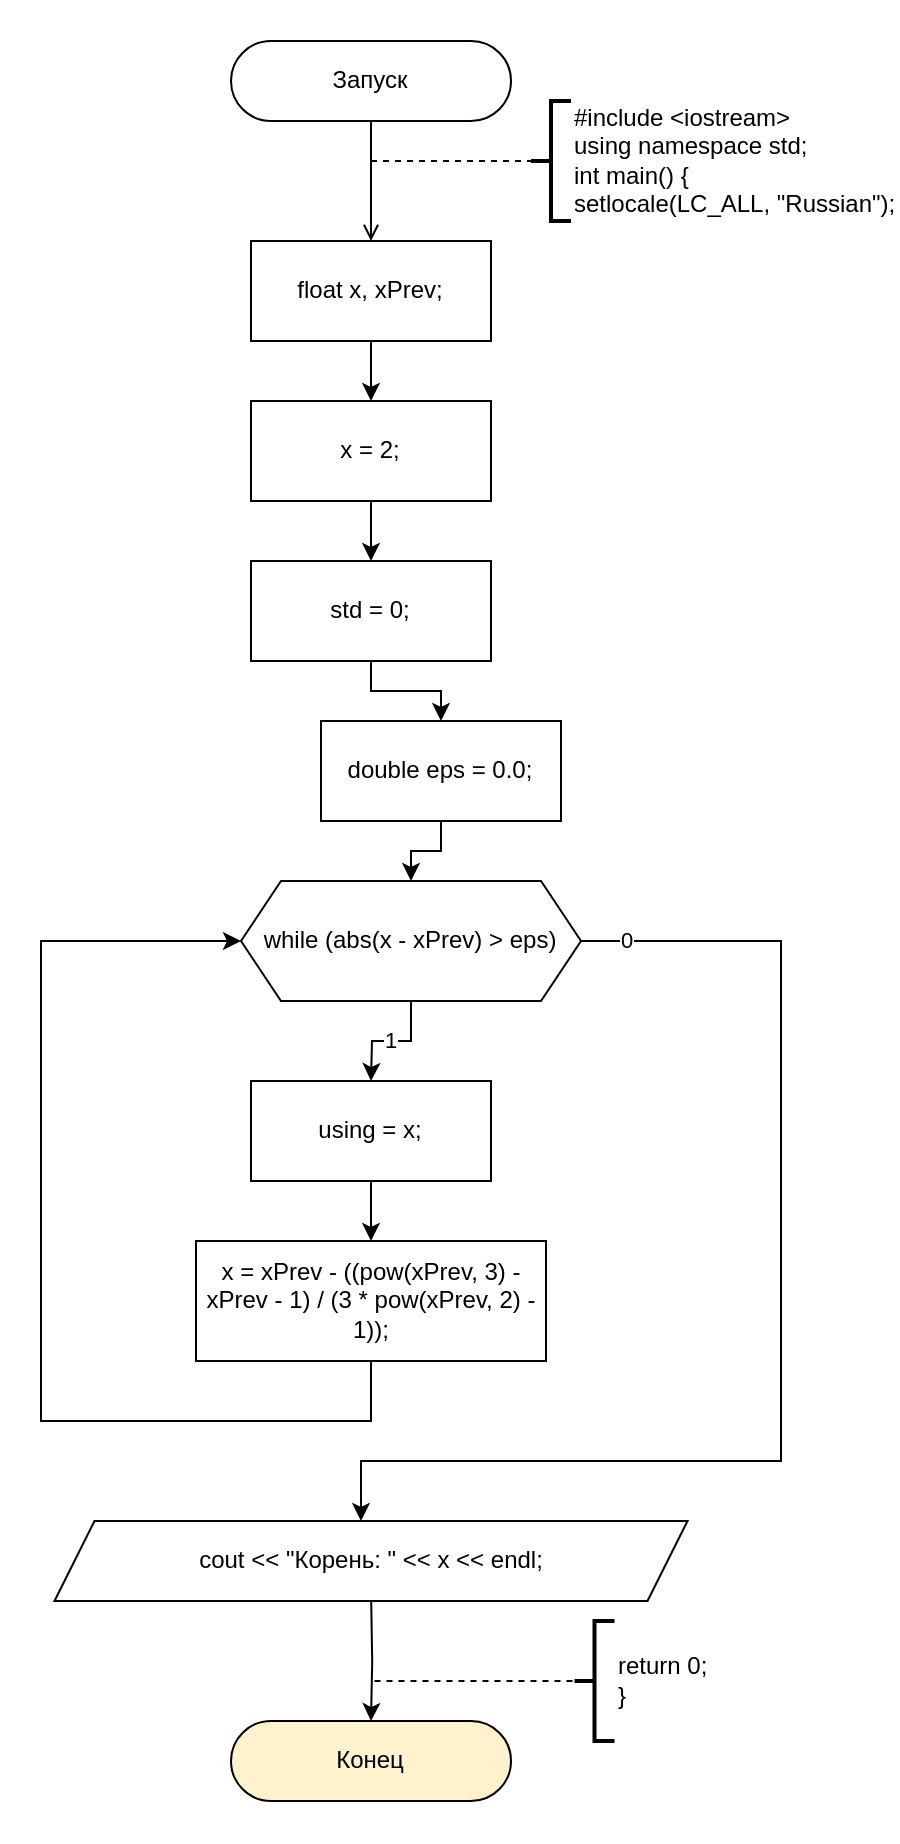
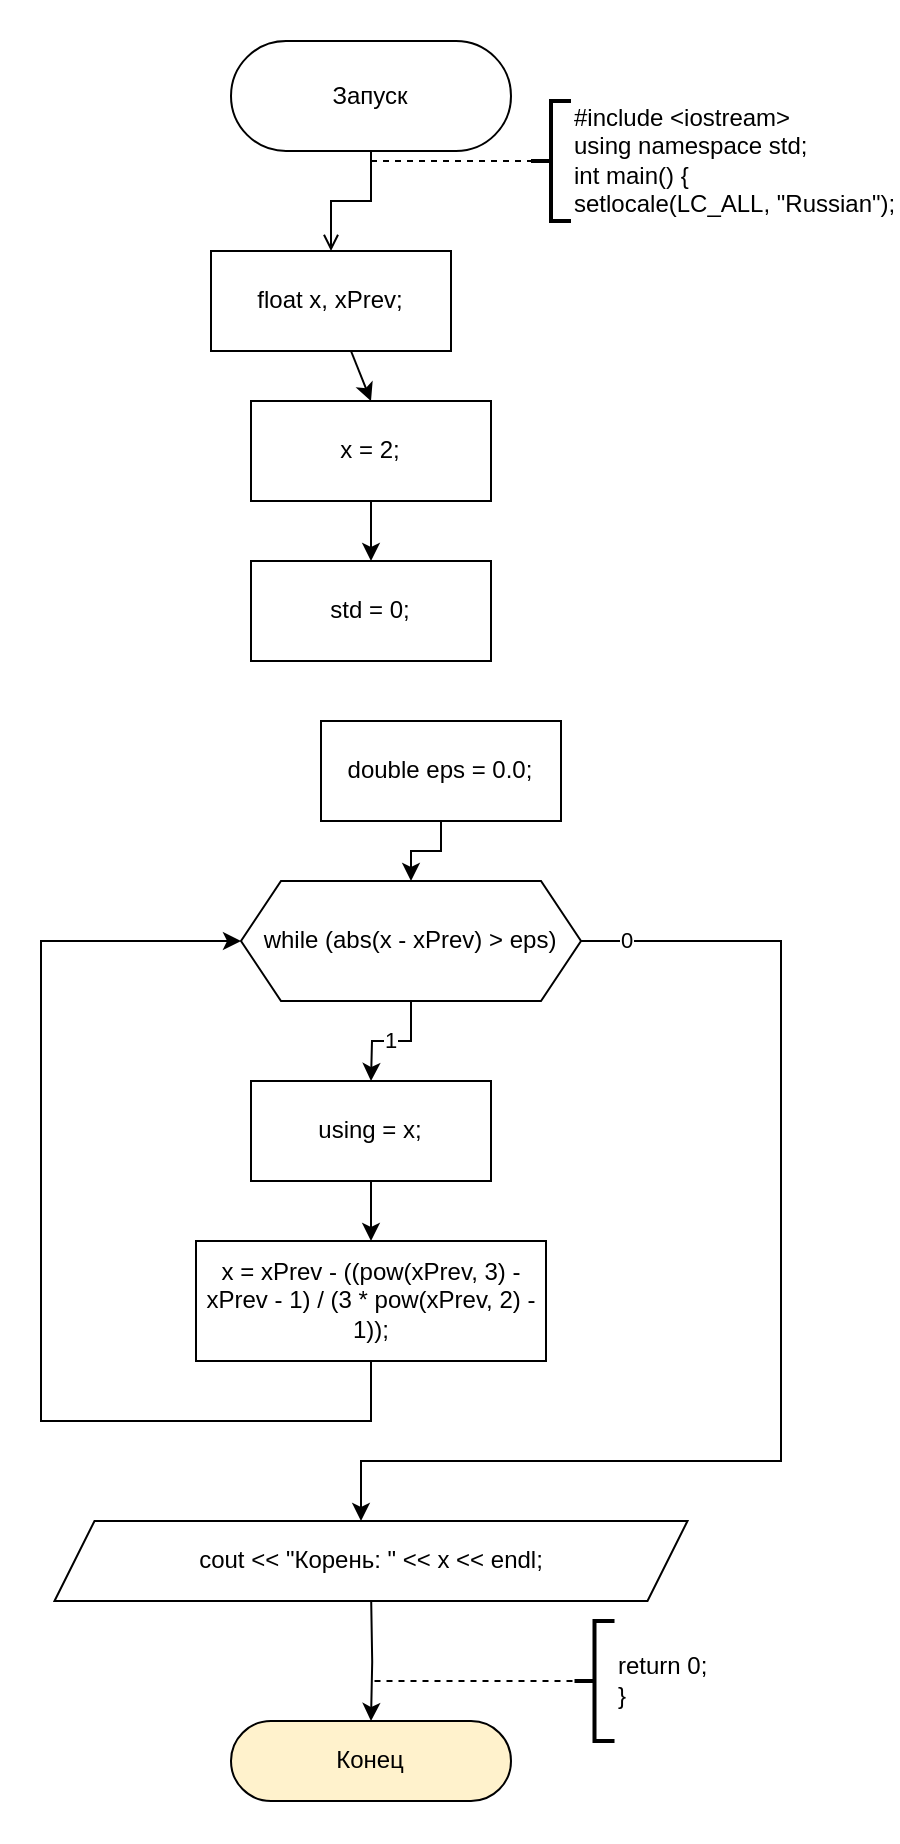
(371, 81) -> (371, 96)
(371, 291) -> (331, 301)
(399, 691) -> none
